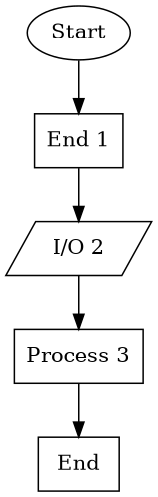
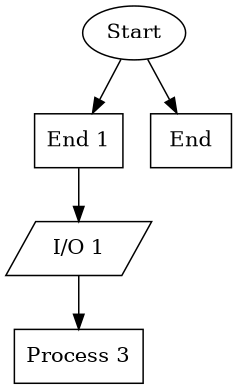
(79, 249) -> (79, 249)
(79, 403) -> (159, 79)
